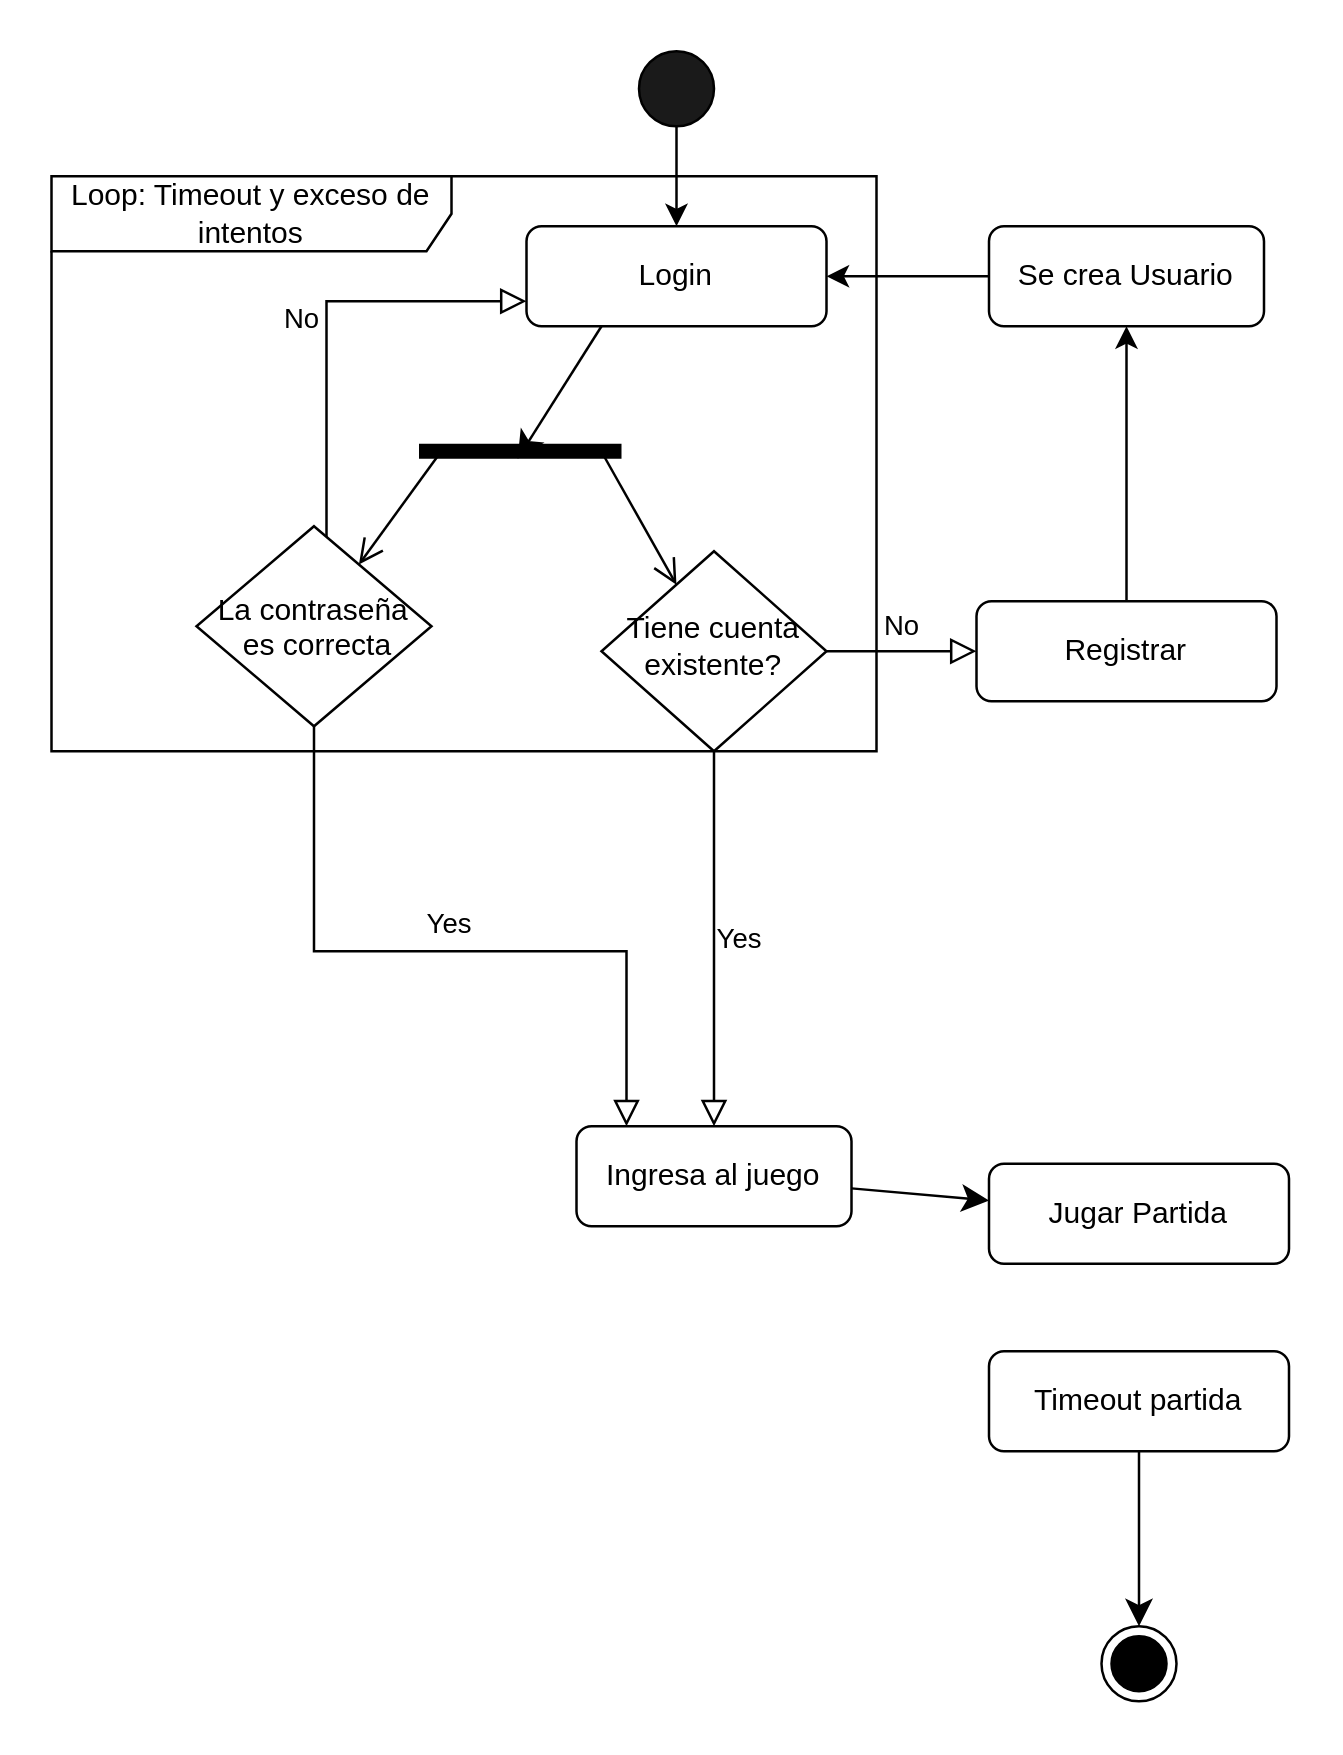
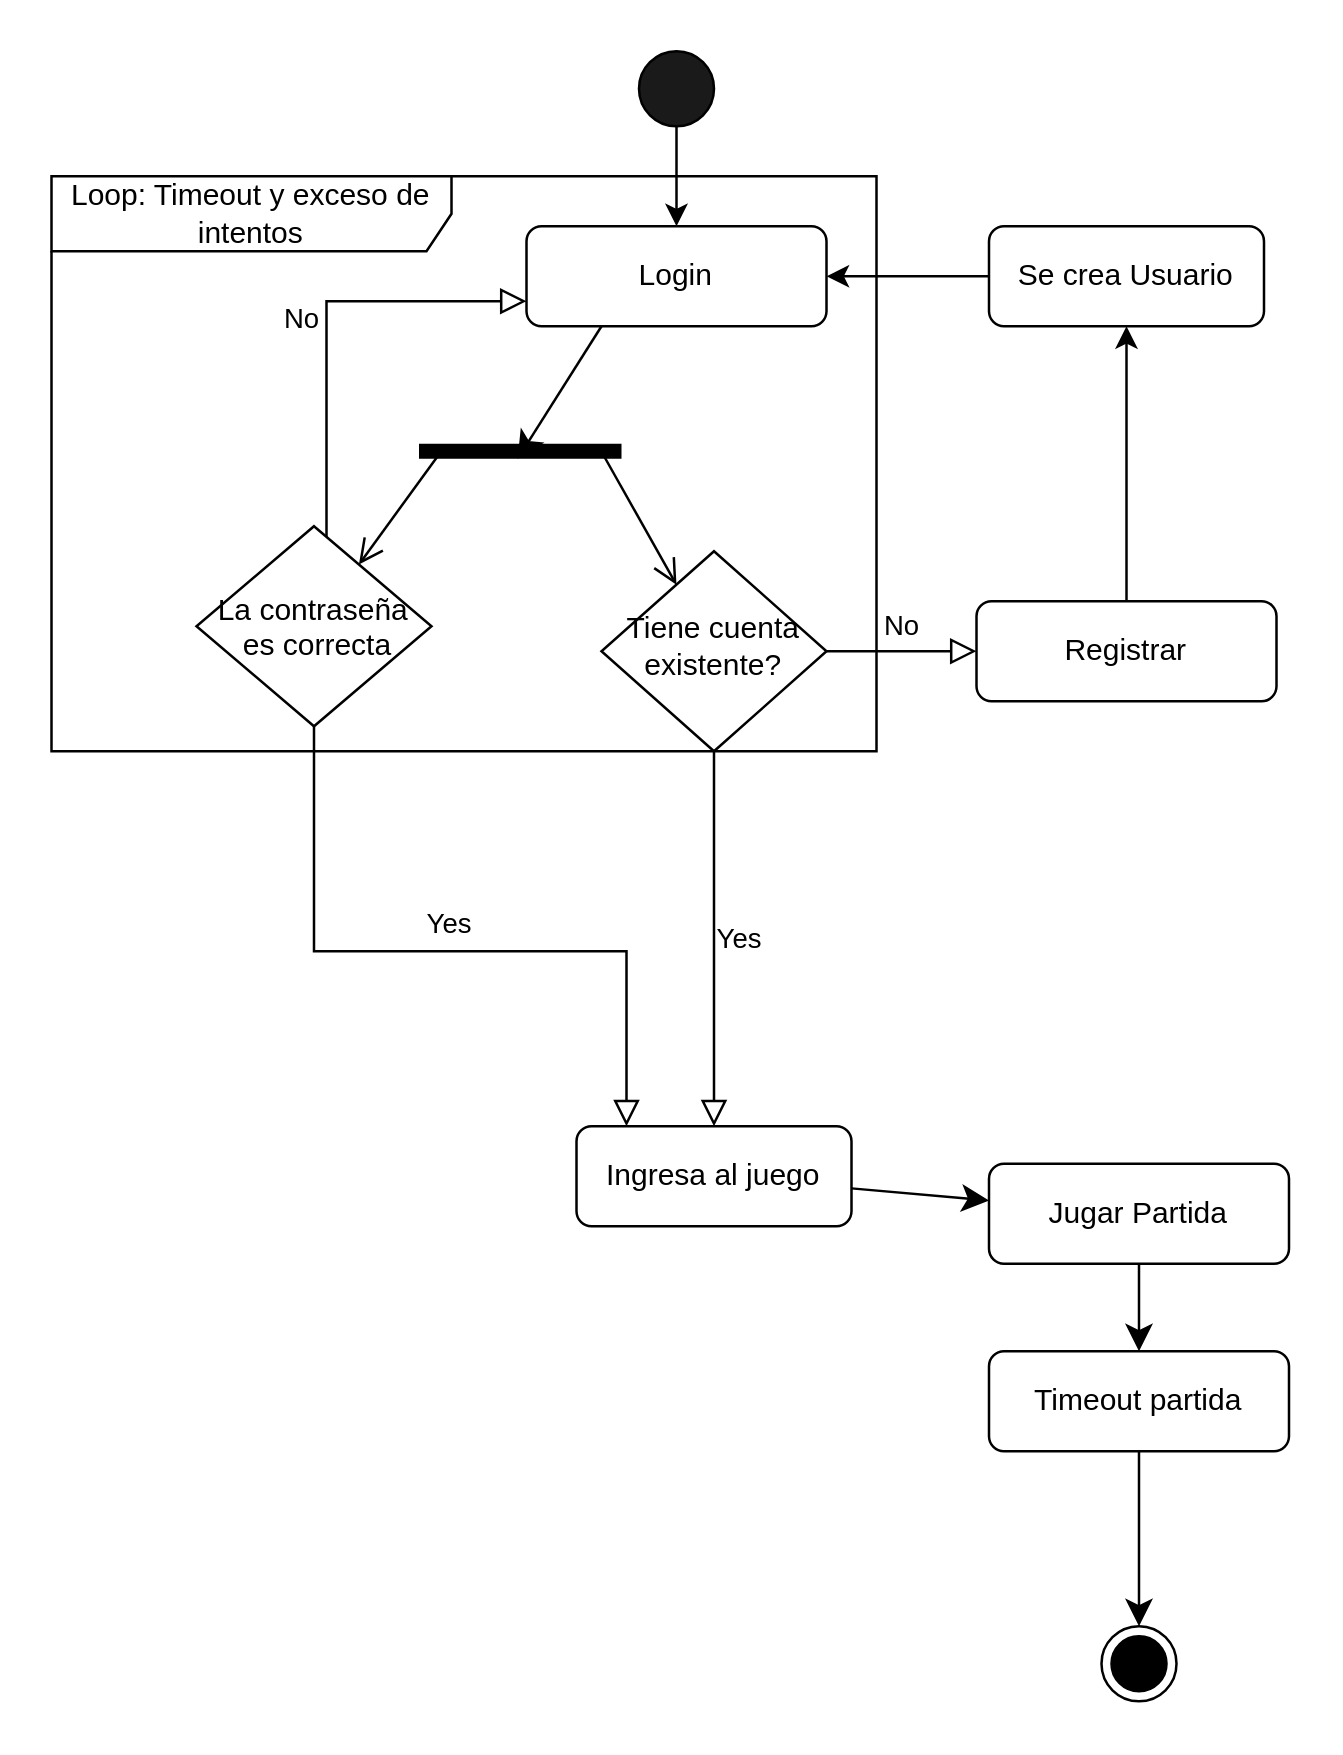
none -> (1139, 1298)
